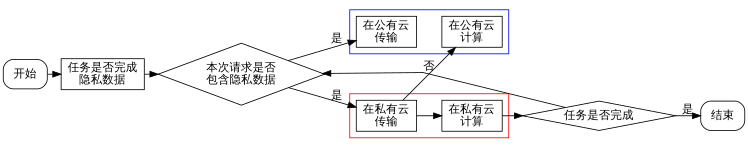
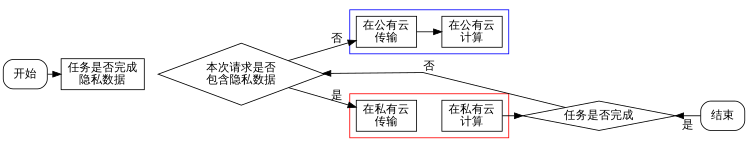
(337, 39) -> (337, 39)
(147, 74) -> none
(424, 79) -> (425, 32)
(425, 116) -> none
(684, 116) -> (692, 116)
